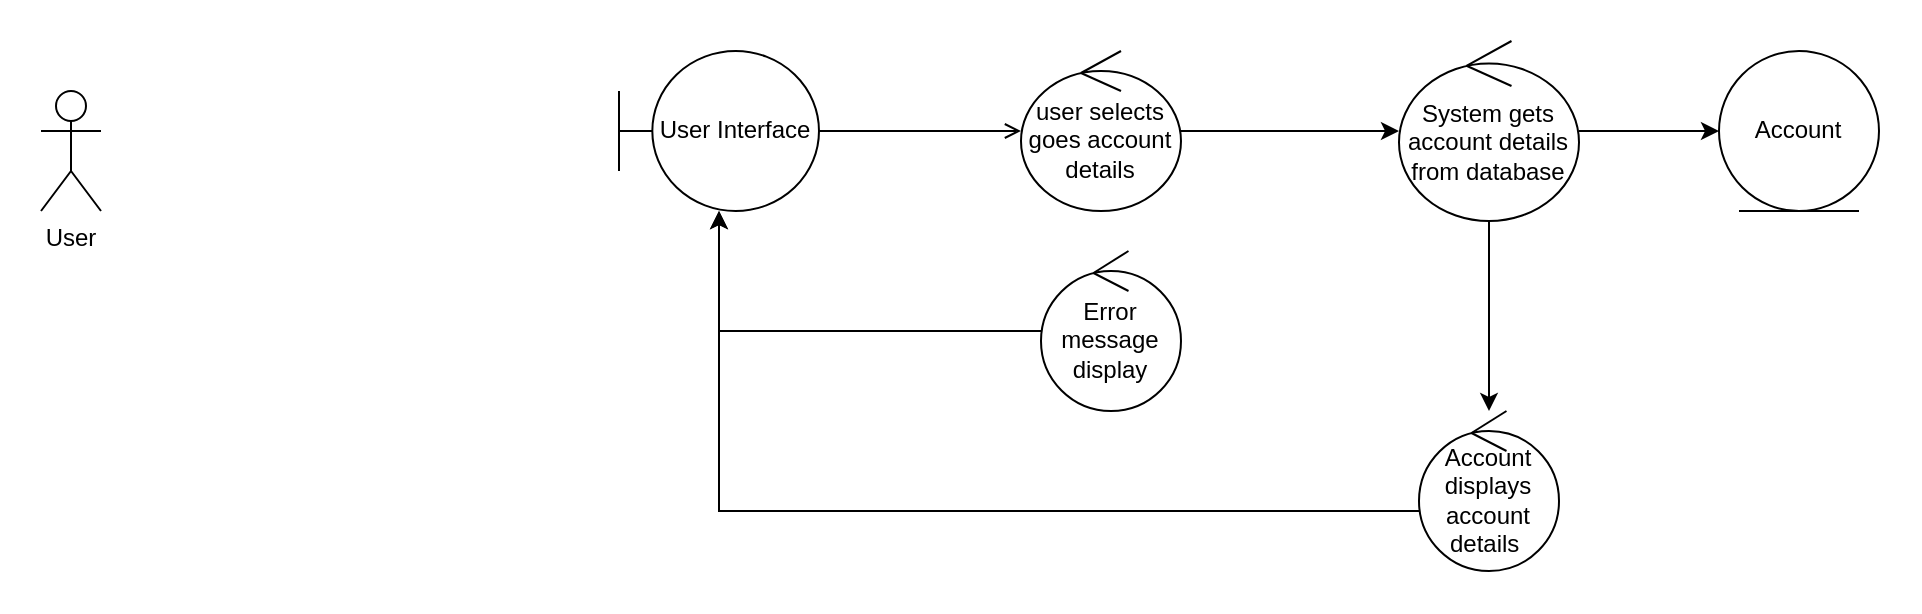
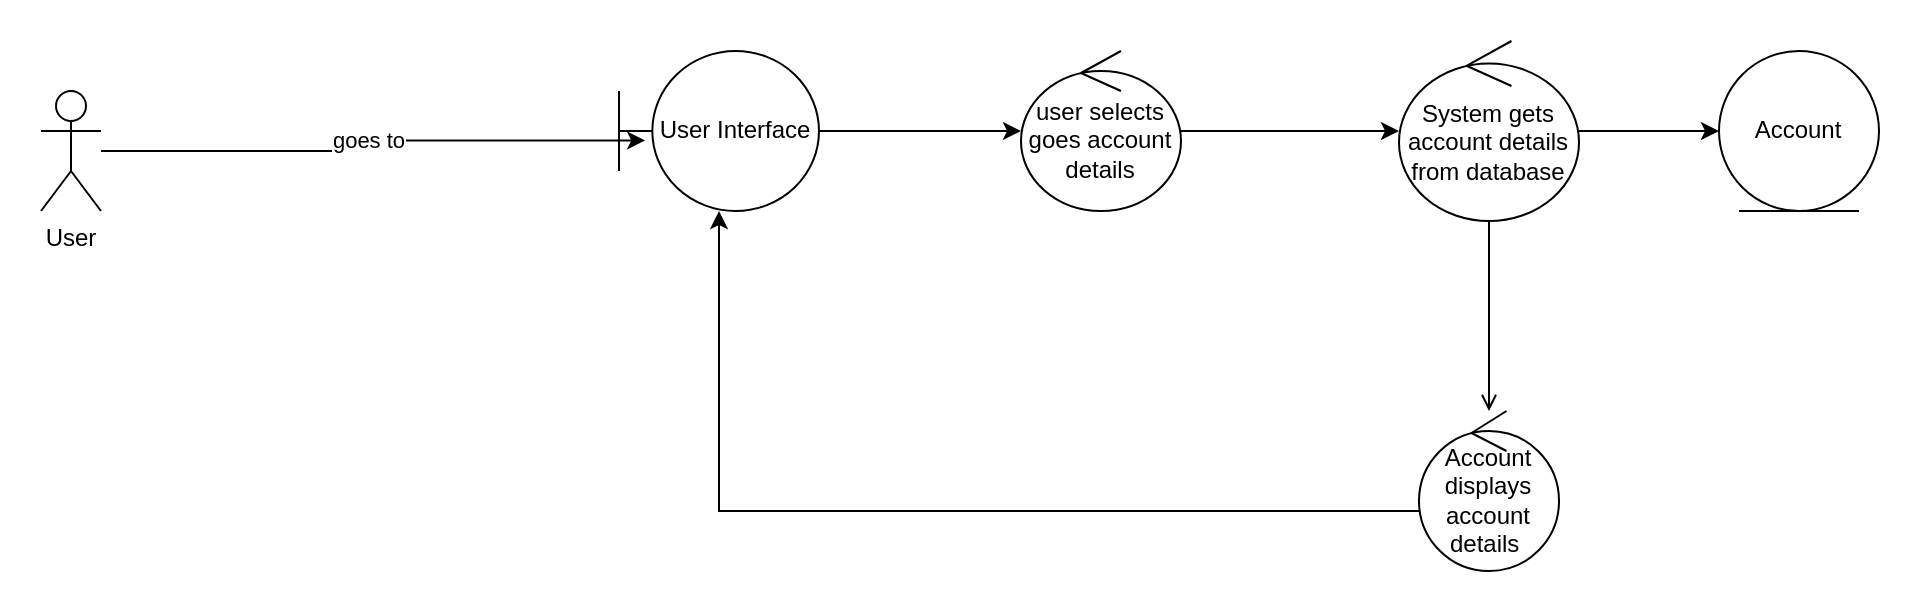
(1008, 131) -> (1006, 131)
none -> (492, 140)
(882, 331) -> none
(1111, 331) -> none
(1489, 396) -> (1489, 398)
